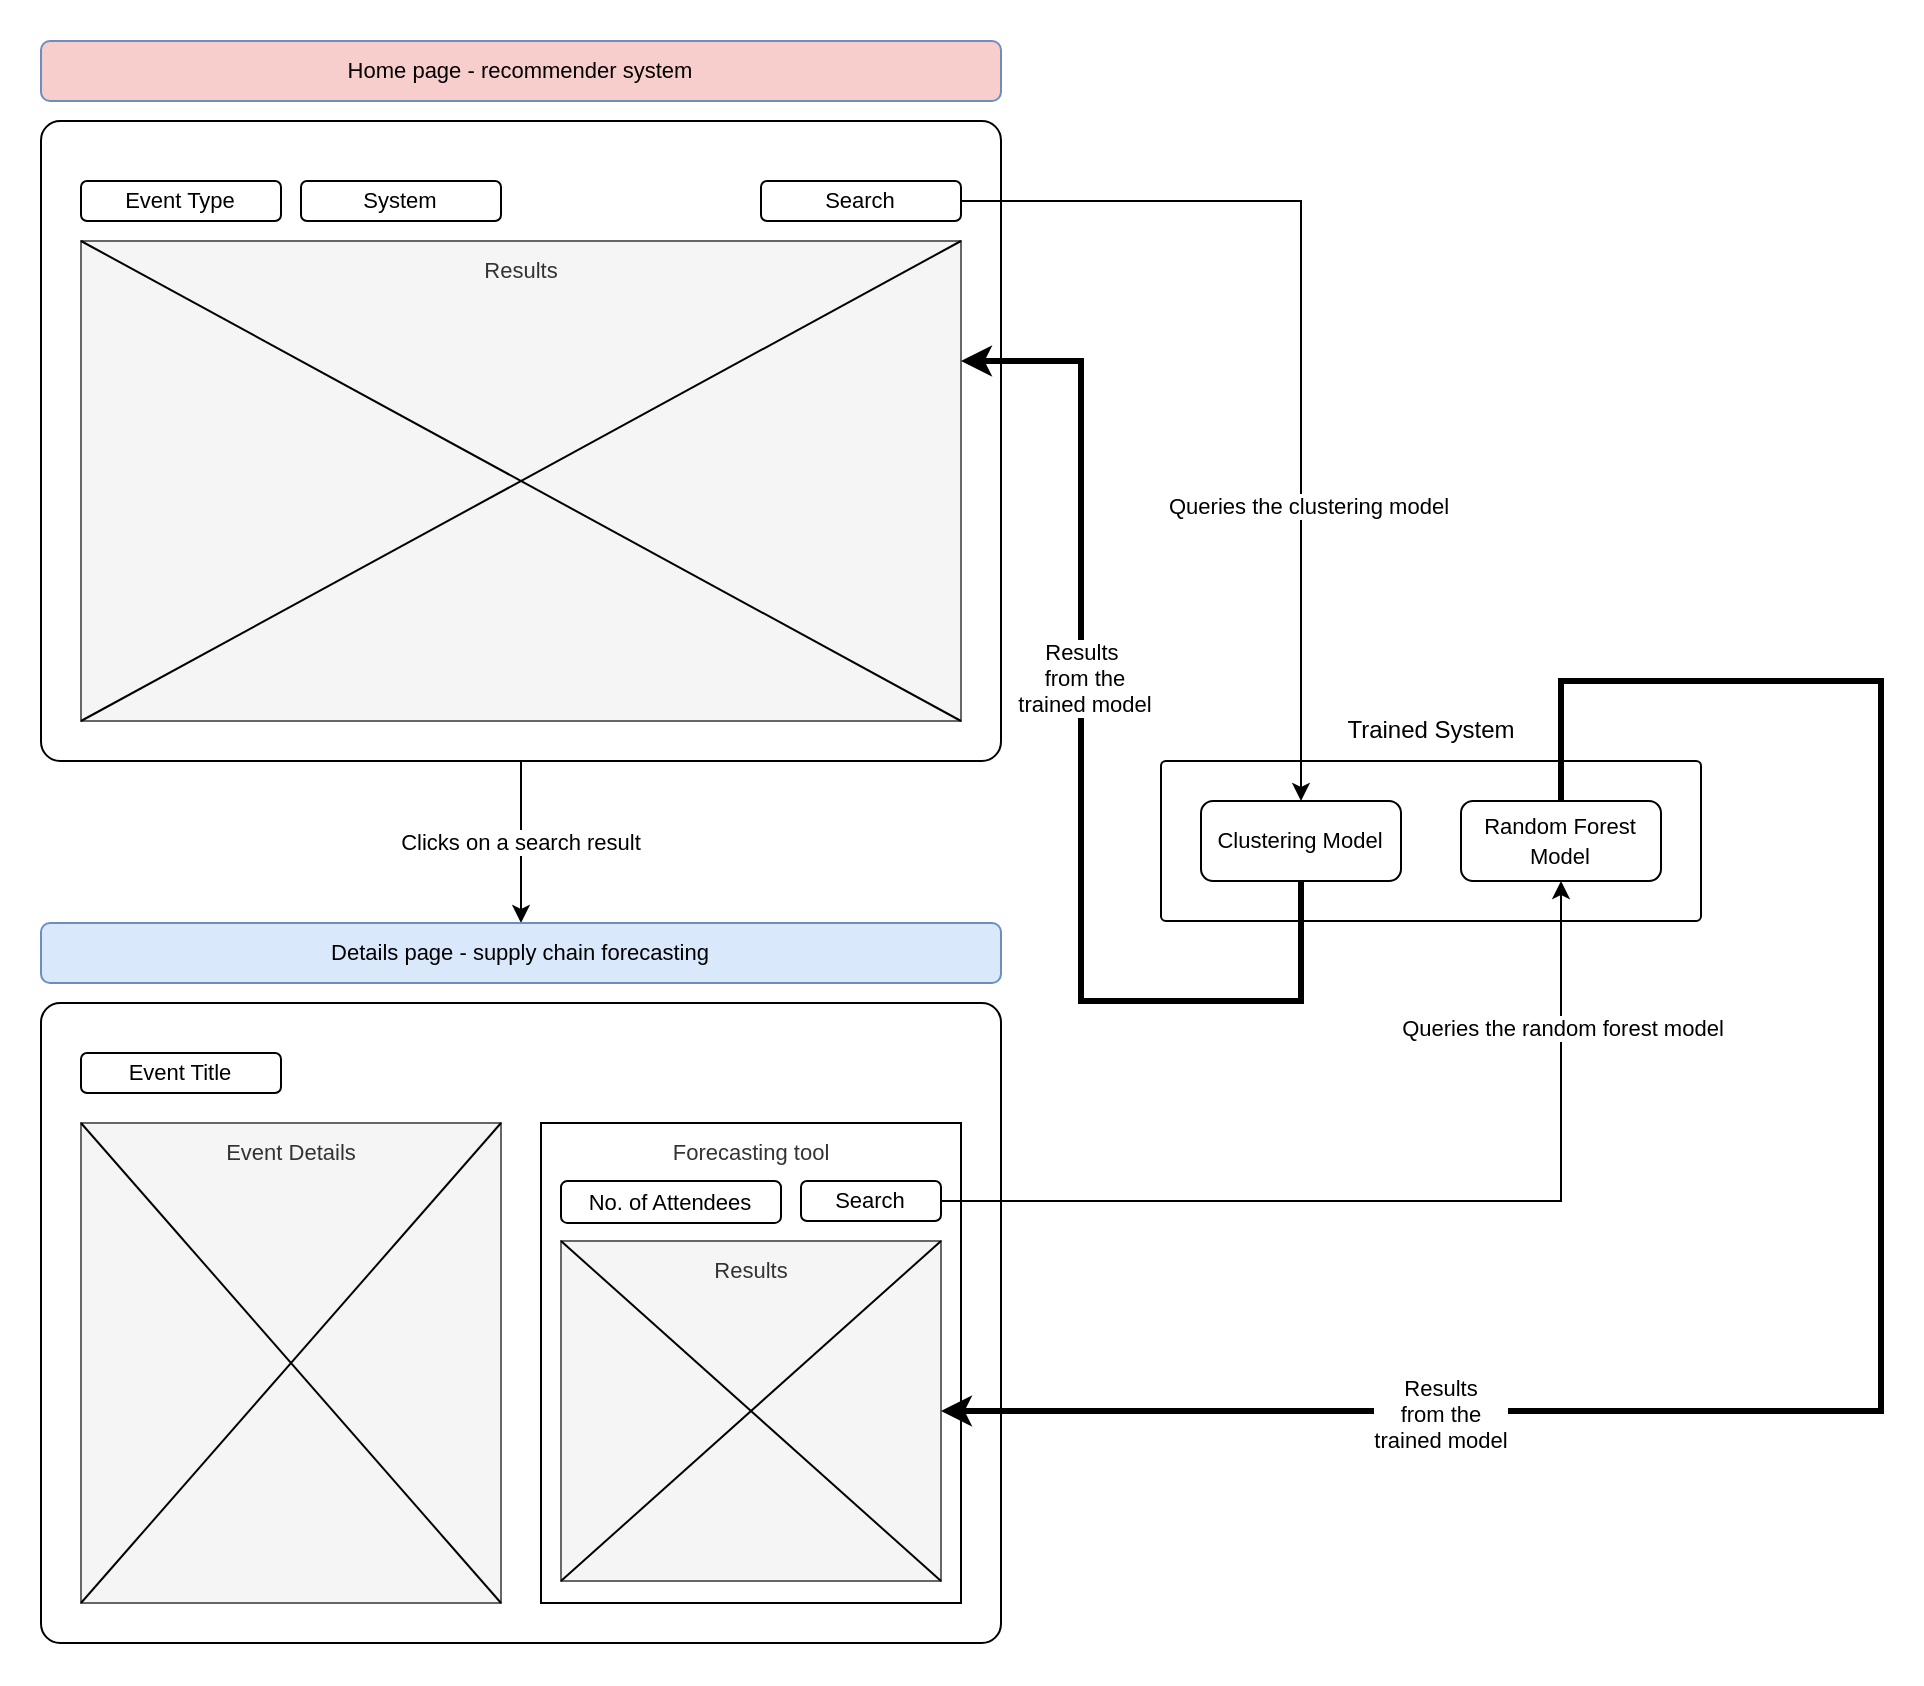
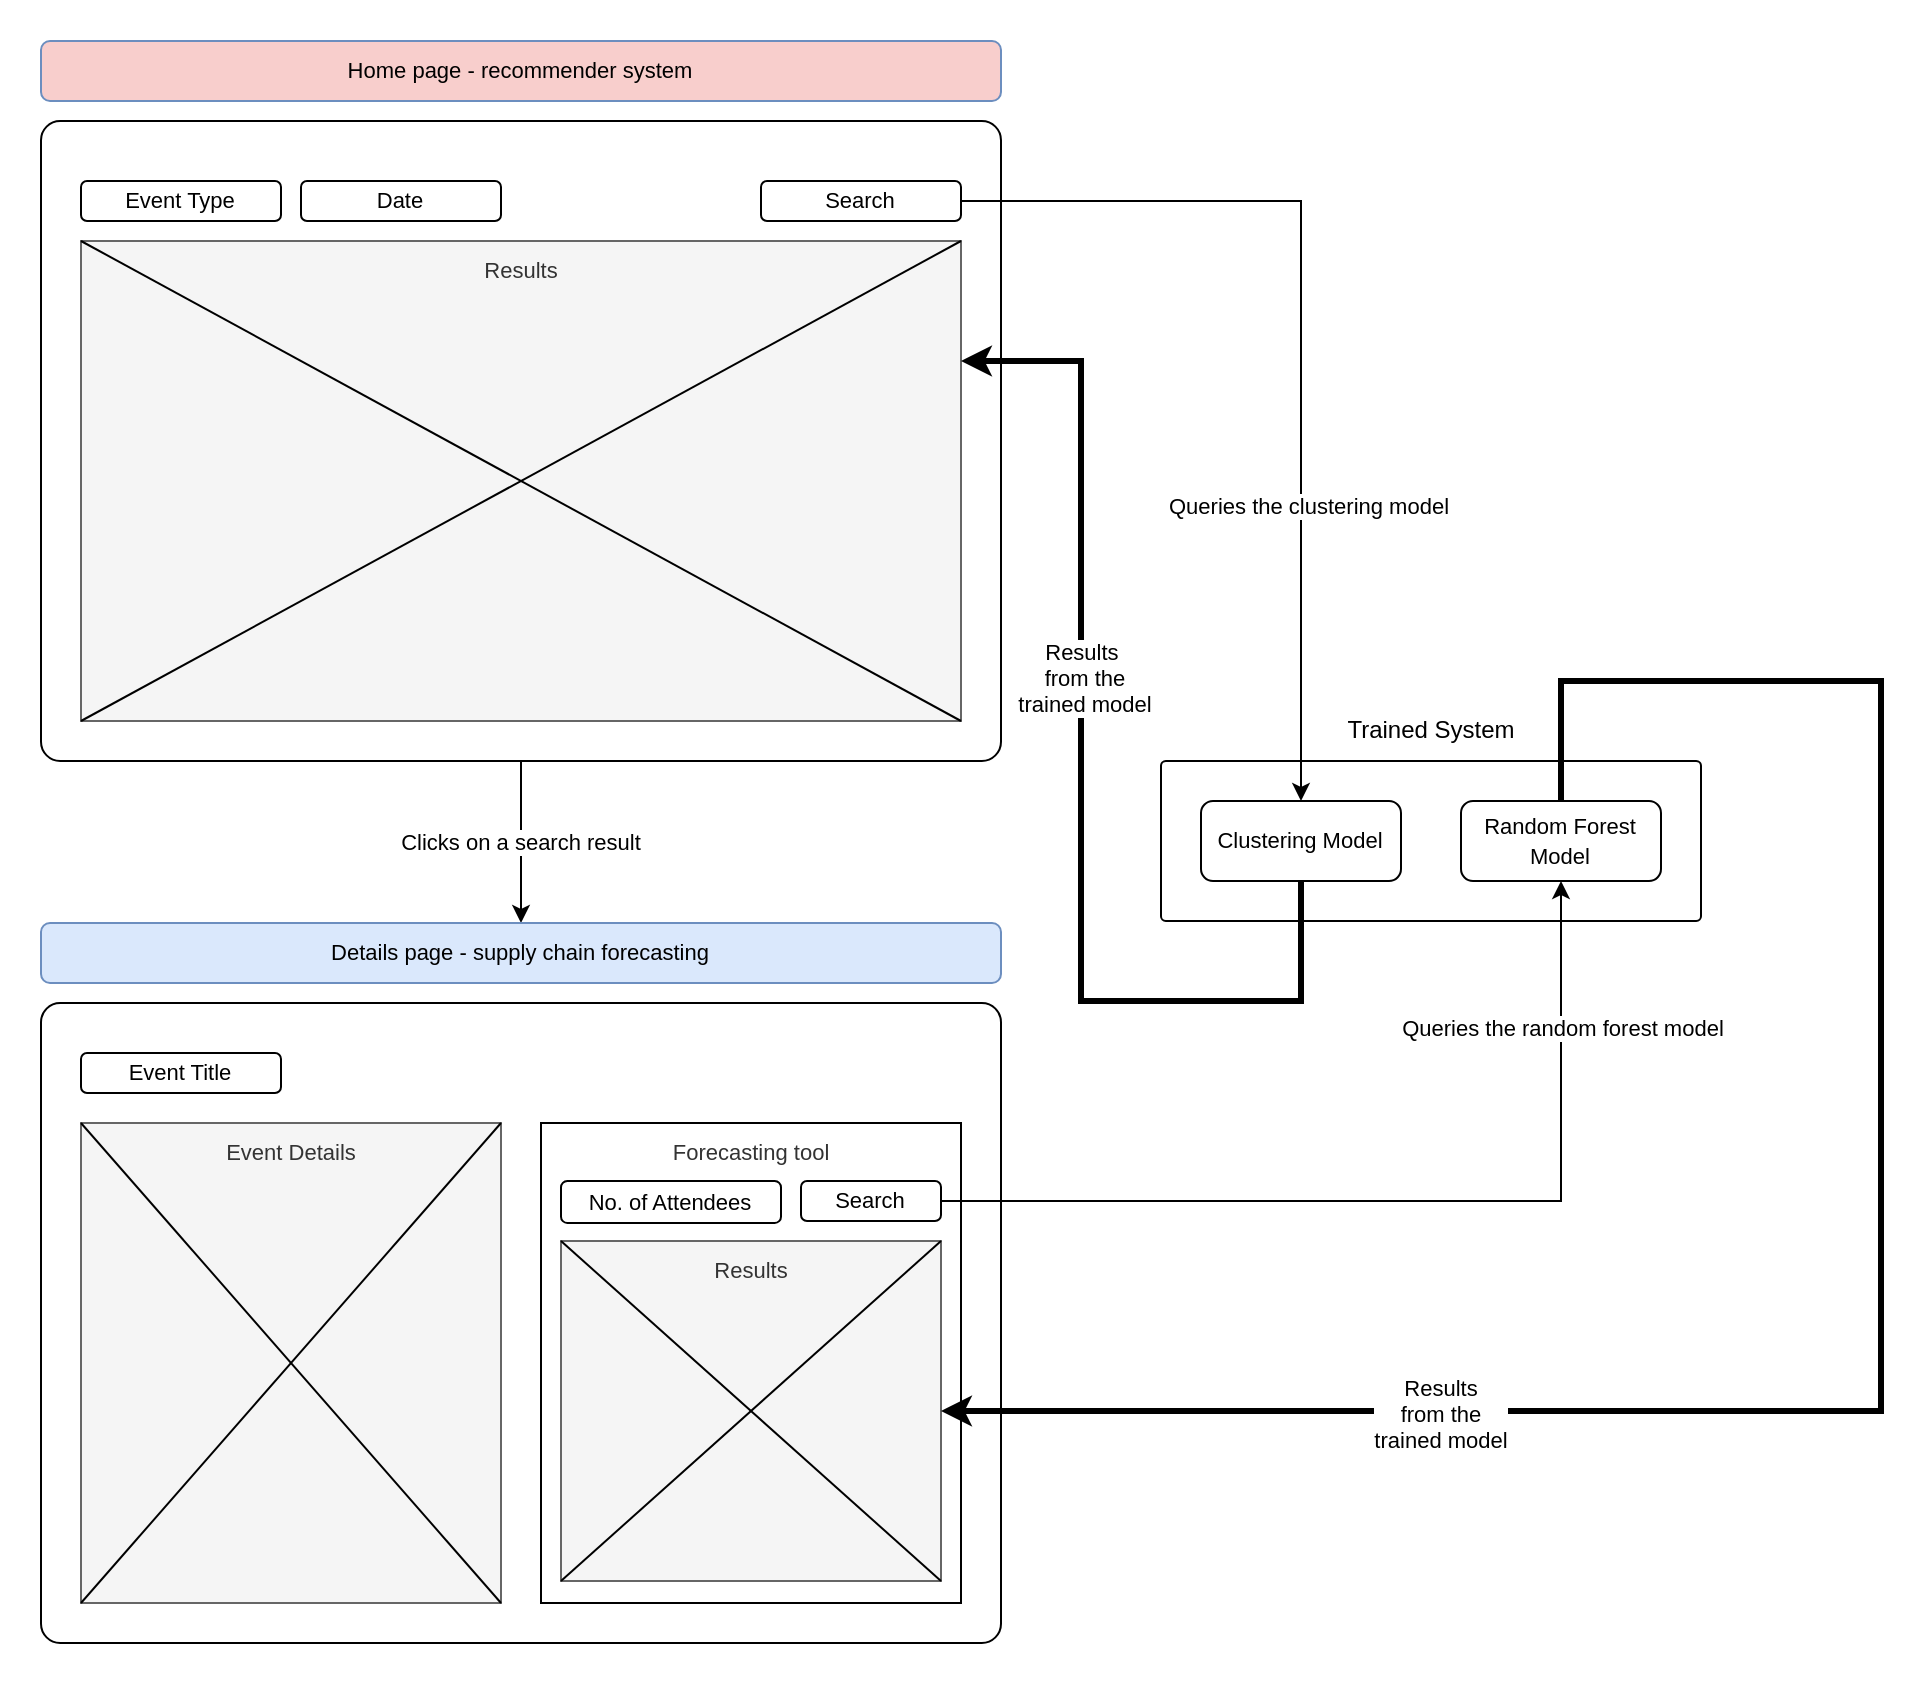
(401, 201) -> (401, 201)
